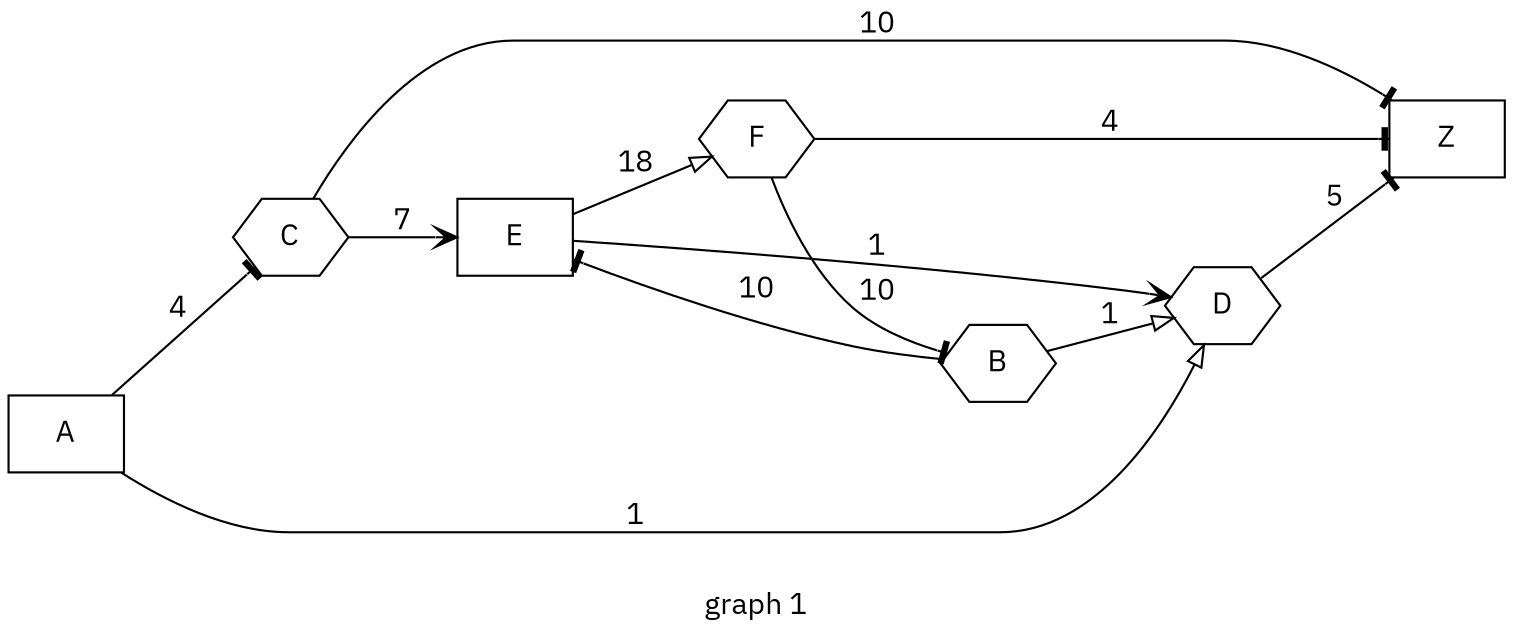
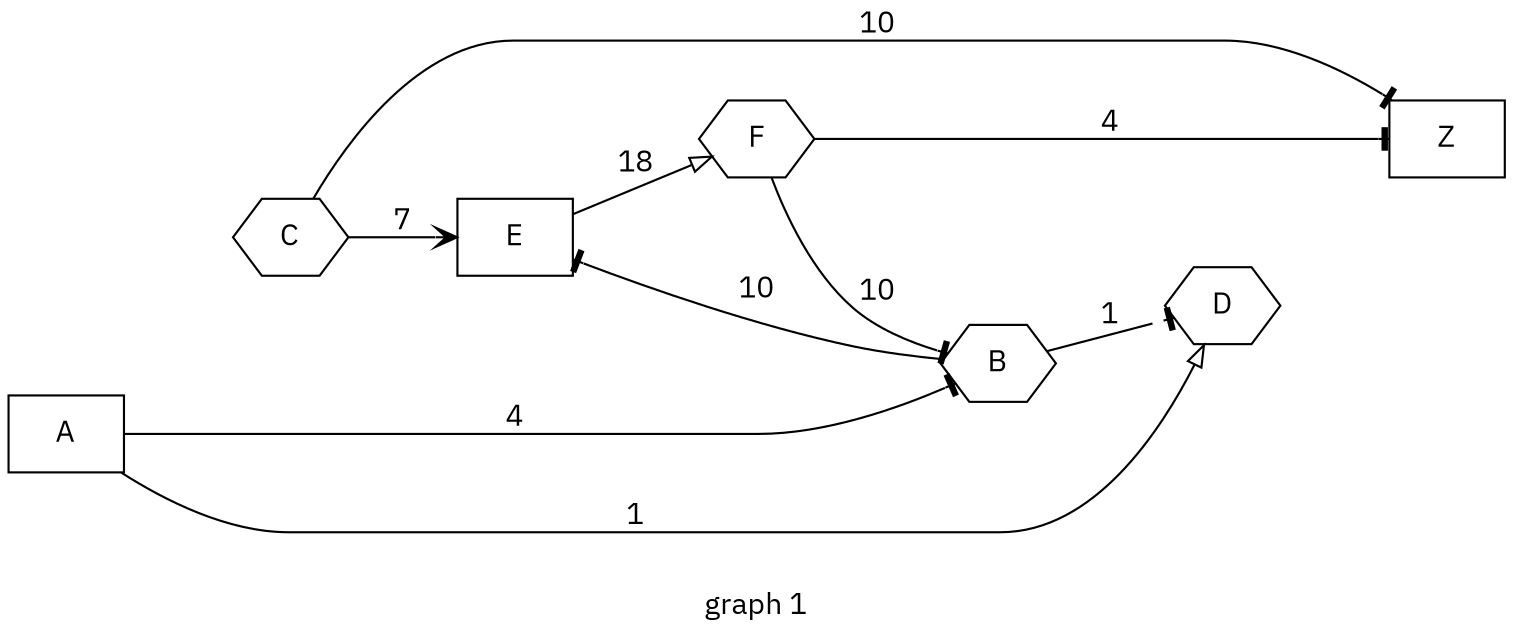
(1323, 231) -> none
(862, 263) -> none
(179, 335) -> (538, 434)
(1100, 337) -> (1100, 337)
